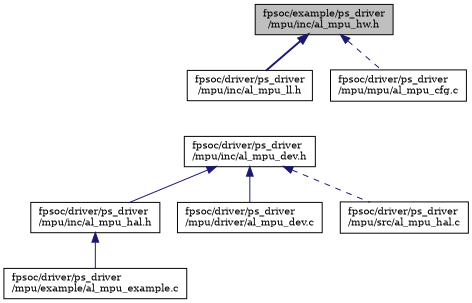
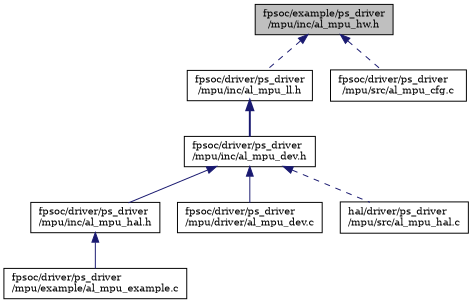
(283, 56) -> (283, 56)
(398, 86) -> (398, 86)
none -> (250, 123)
(404, 218) -> (404, 218)
